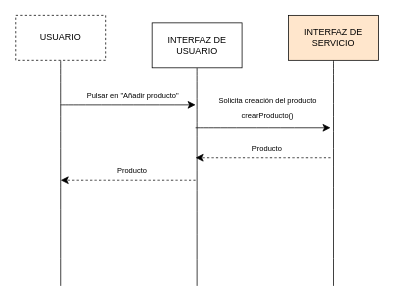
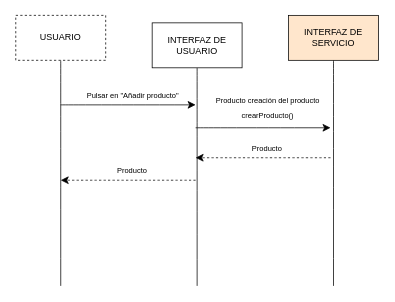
(268, 107) -> (268, 107)
